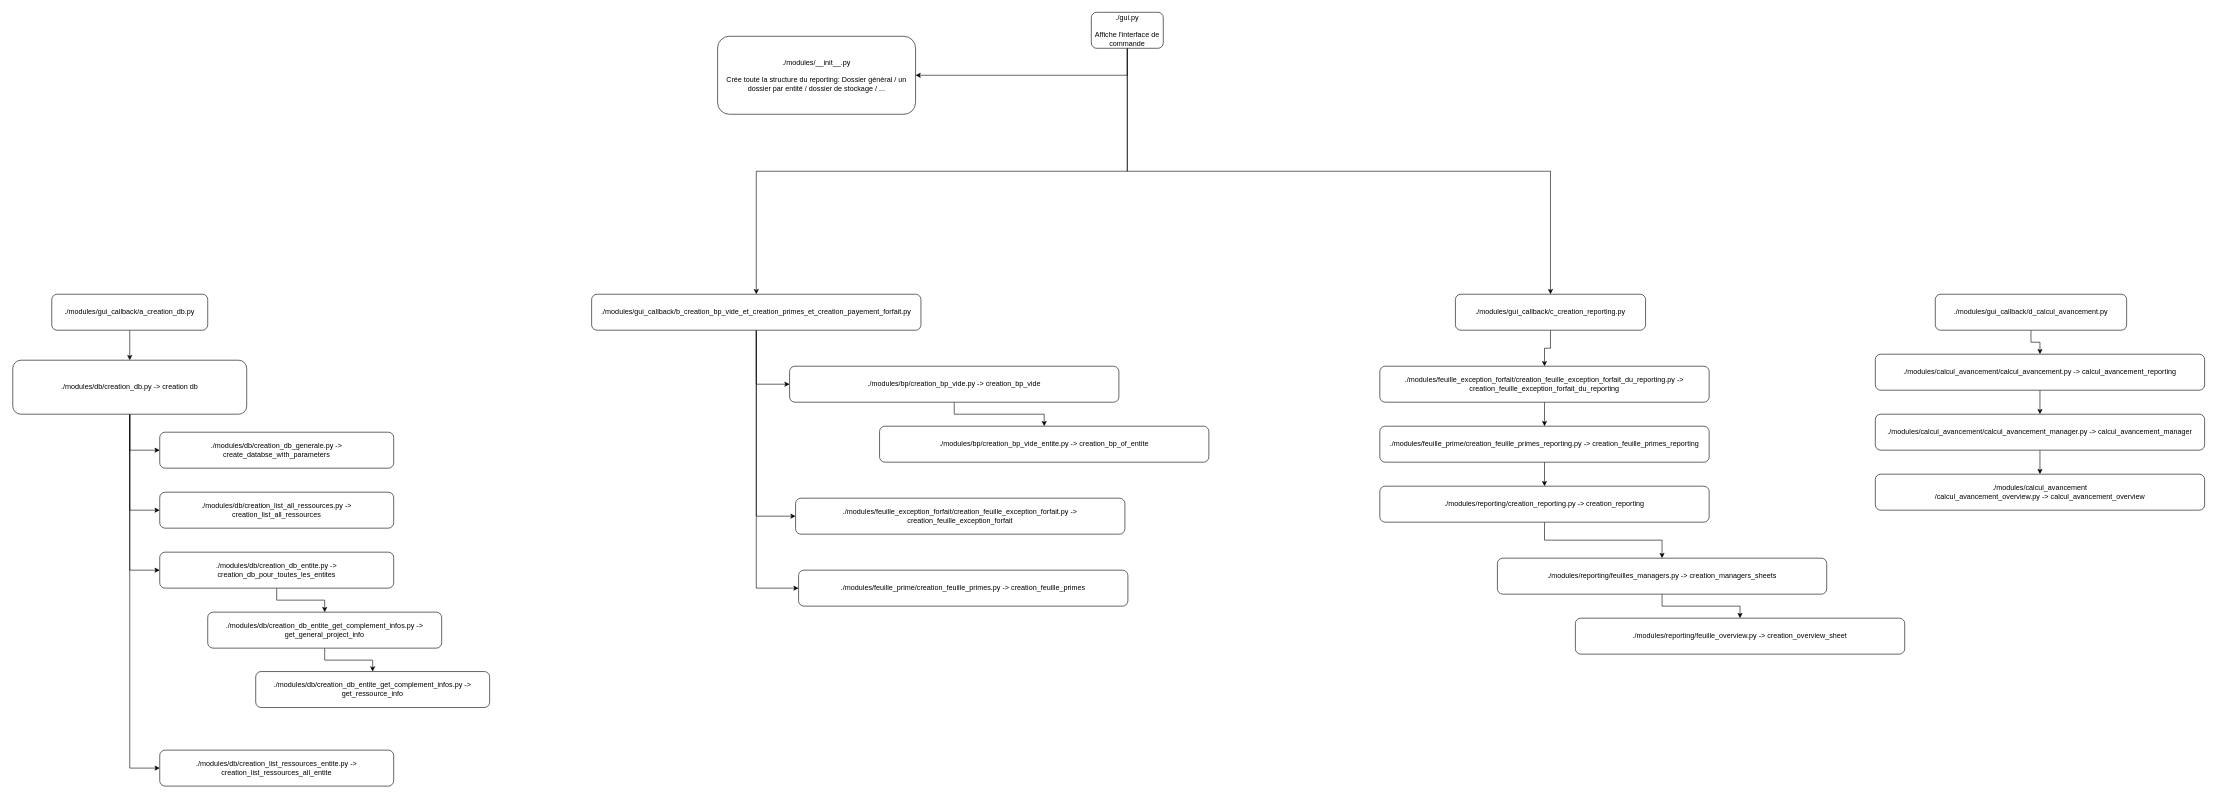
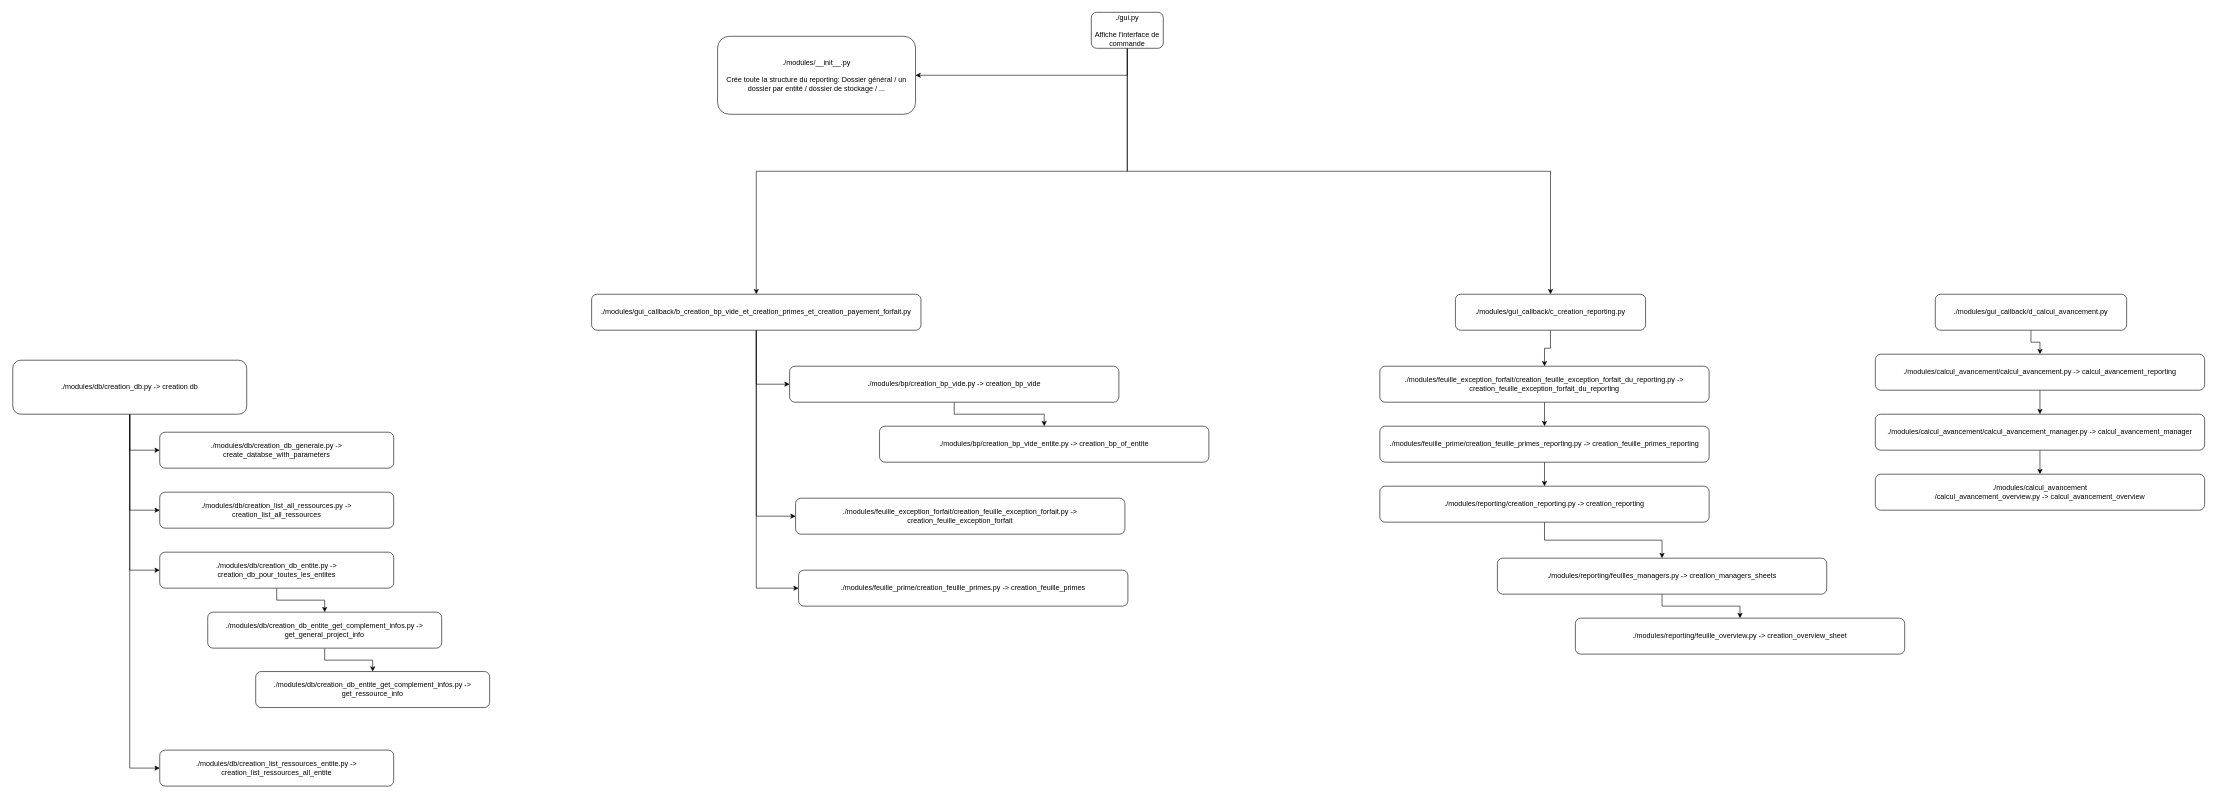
(129, 312) -> none
(129, 354) -> none
